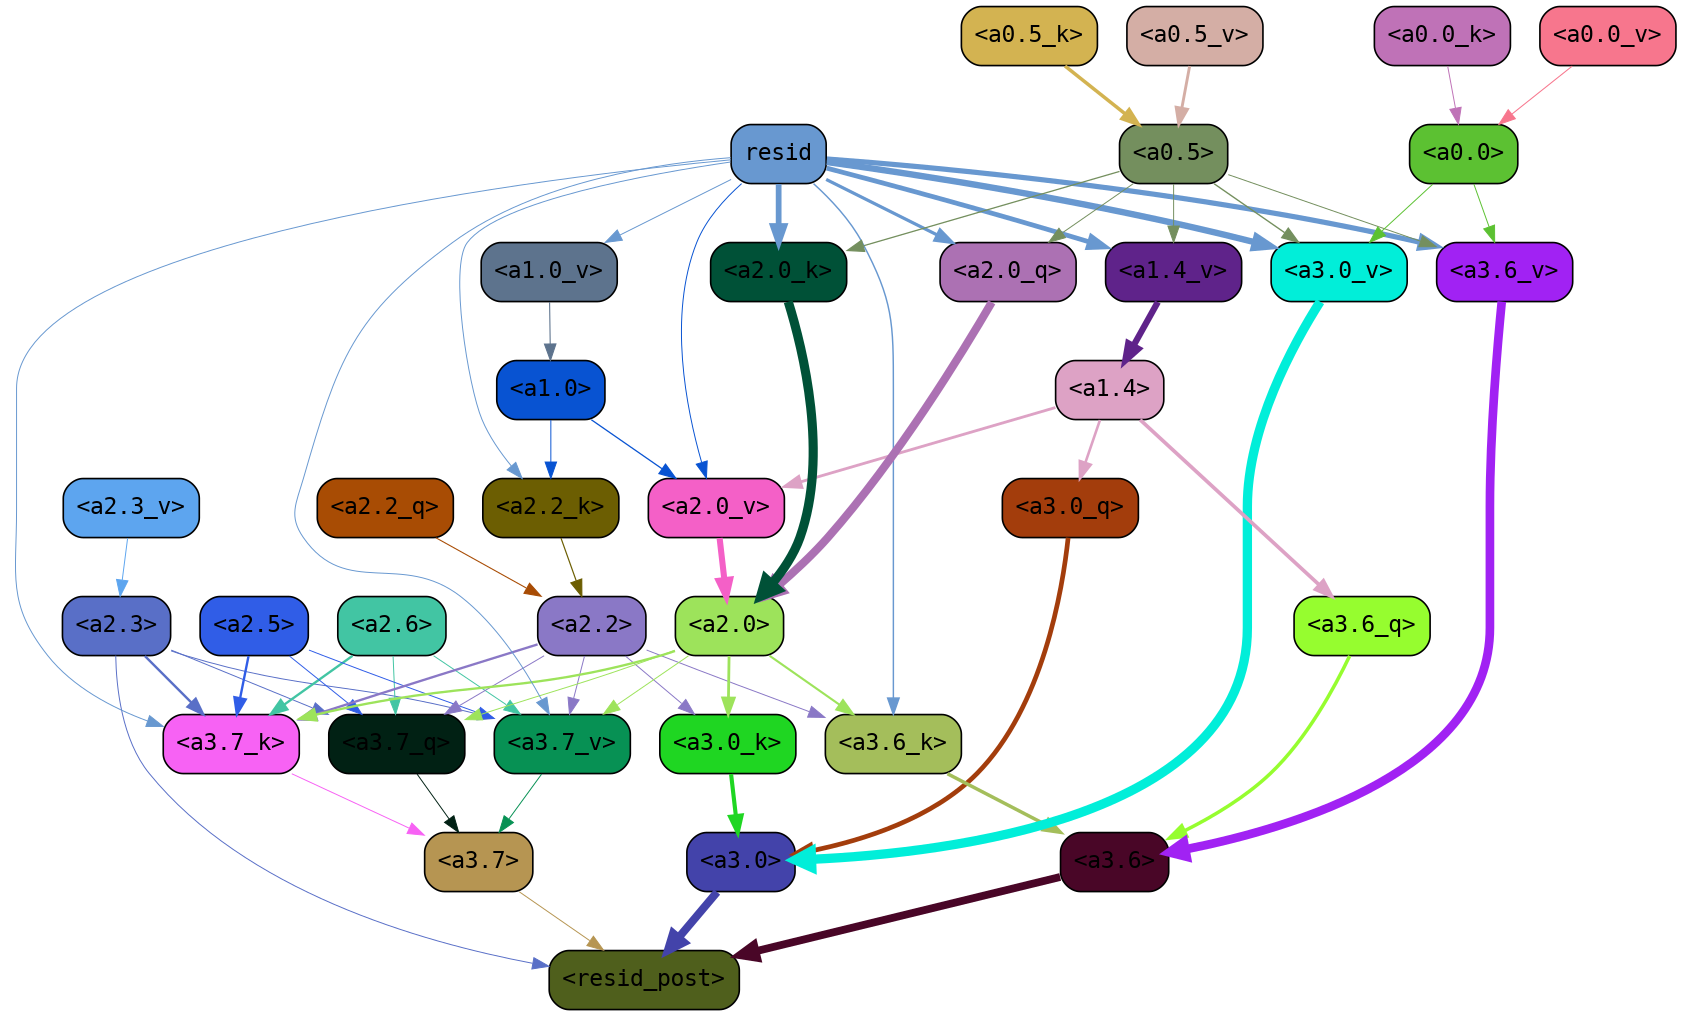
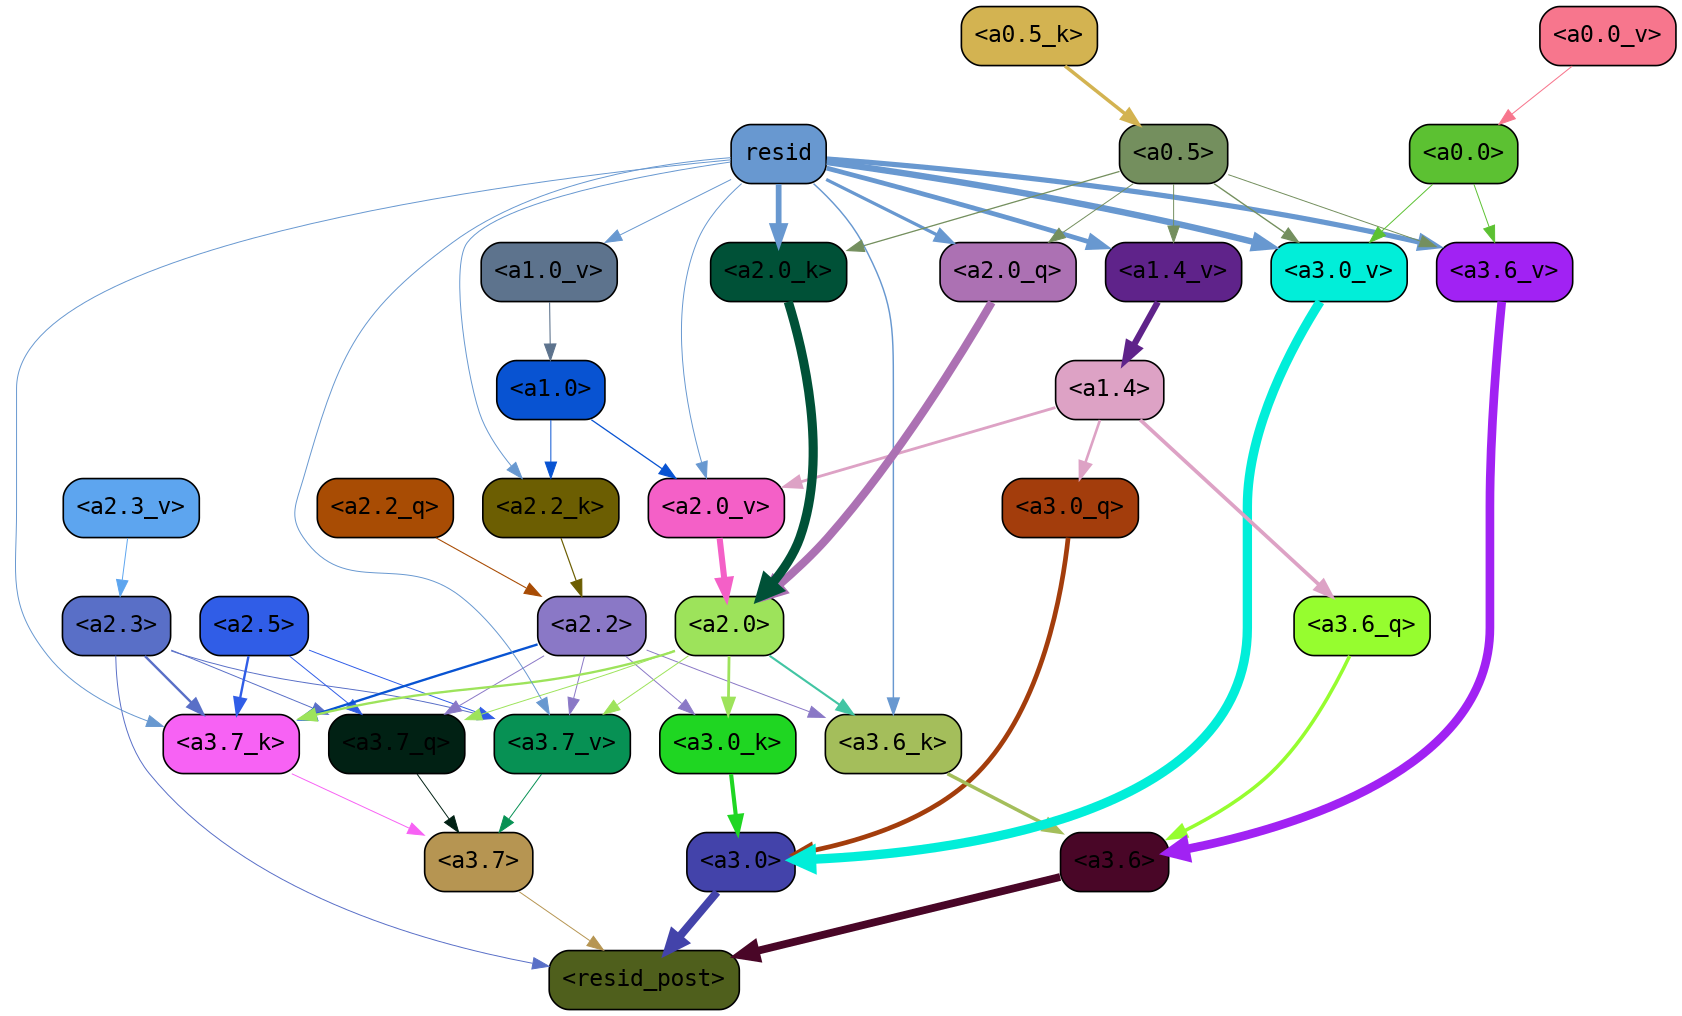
(1195, 36) -> none
(1442, 36) -> none
(682, 315) -> (682, 315)
(392, 626) -> none
(426, 679) -> (426, 679)
(805, 680) -> (805, 680)
